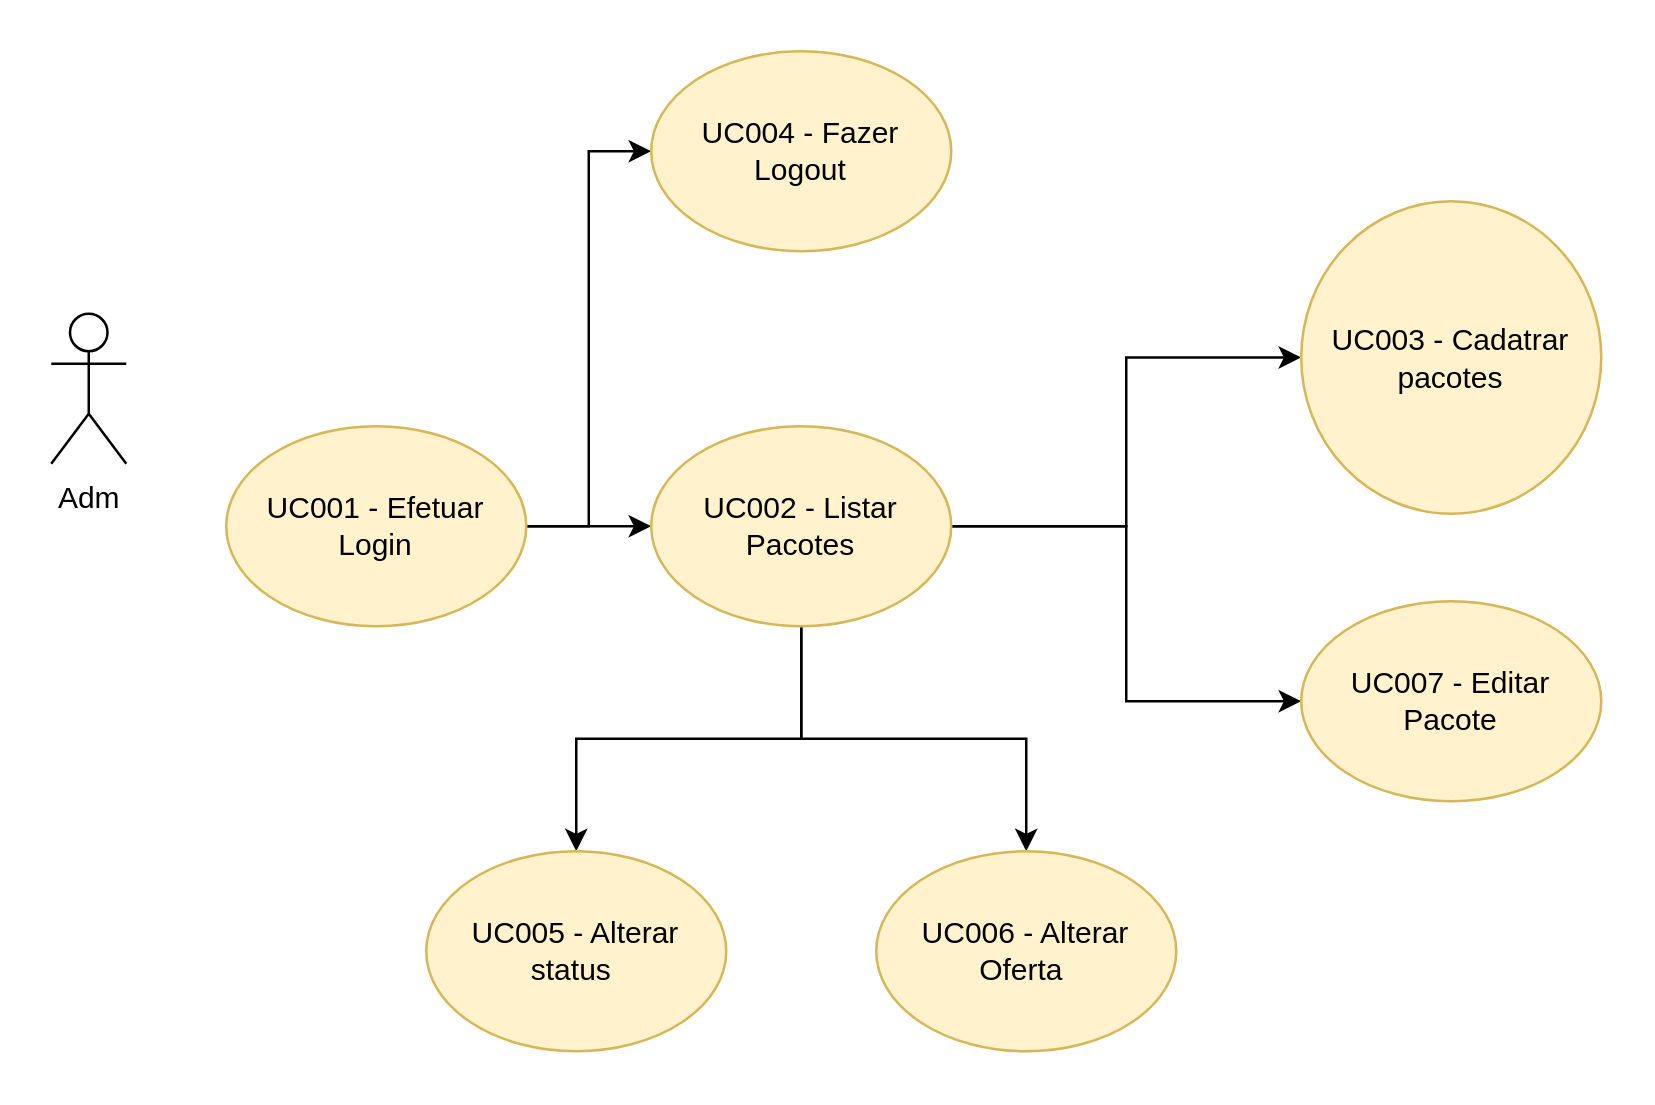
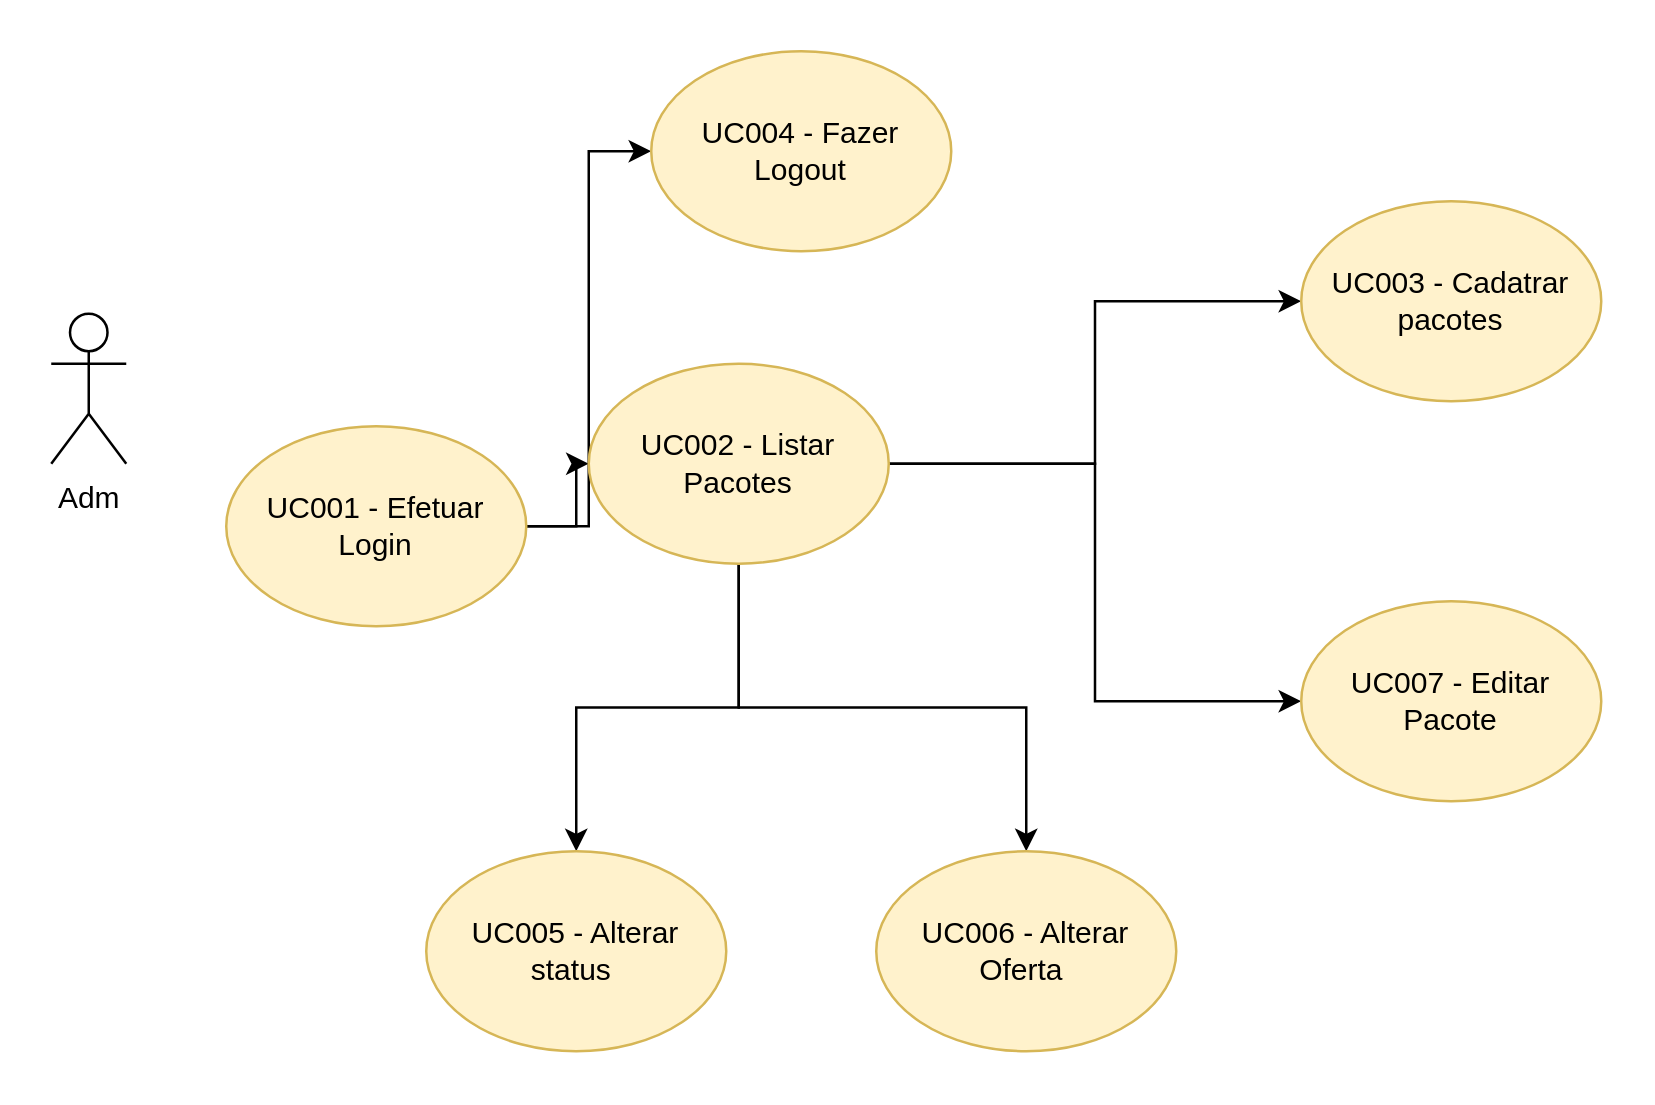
(1451, 358) -> (1451, 301)
(801, 526) -> (739, 464)
